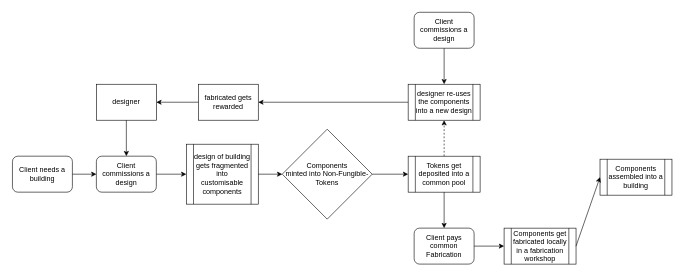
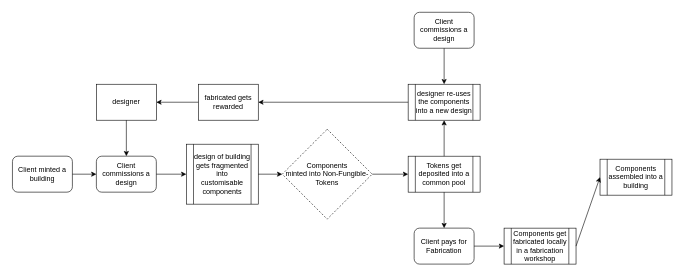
(444, 140) -> (444, 140)
(42, 174) -> (42, 174)
(327, 174) -> (327, 174)
(444, 246) -> (444, 246)
